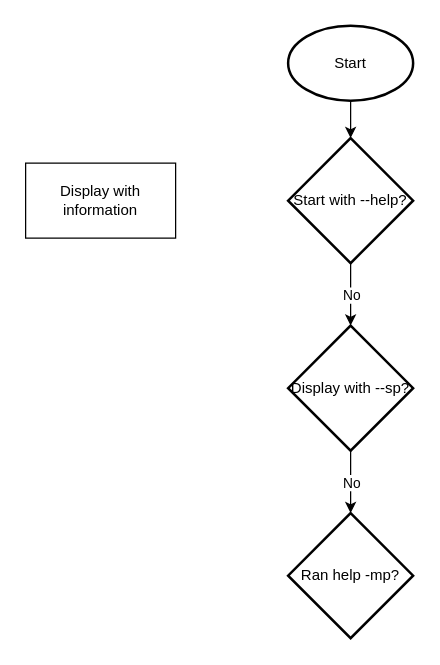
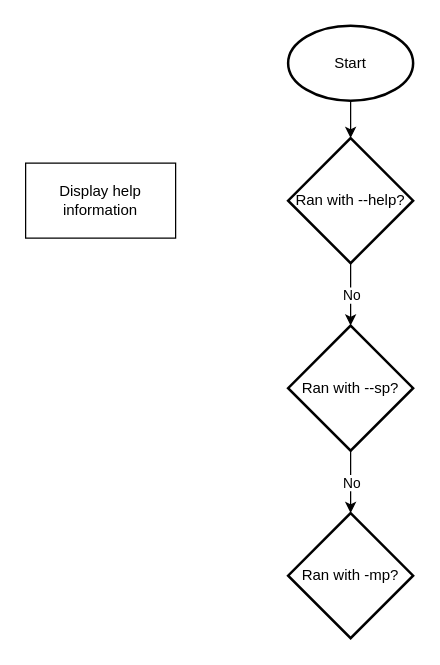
(101, 201) -> (101, 201)
(351, 201) -> (351, 201)
(351, 388) -> (351, 388)
(351, 576) -> (351, 576)
